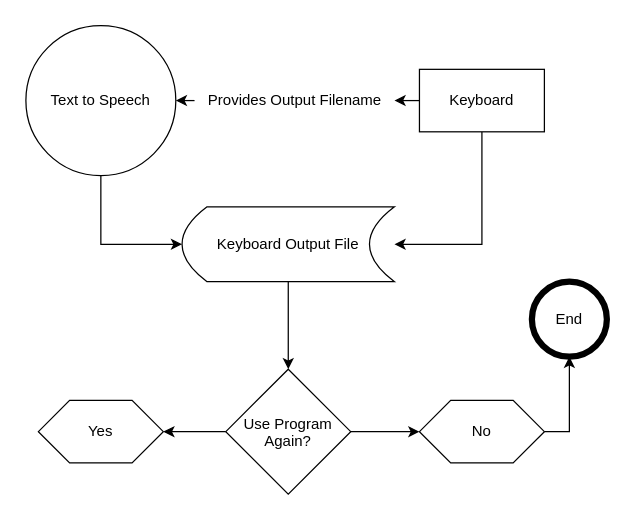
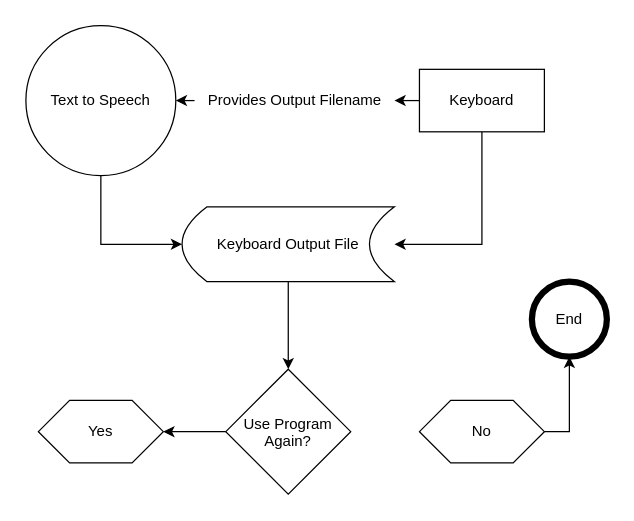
(381, 432) -> none
